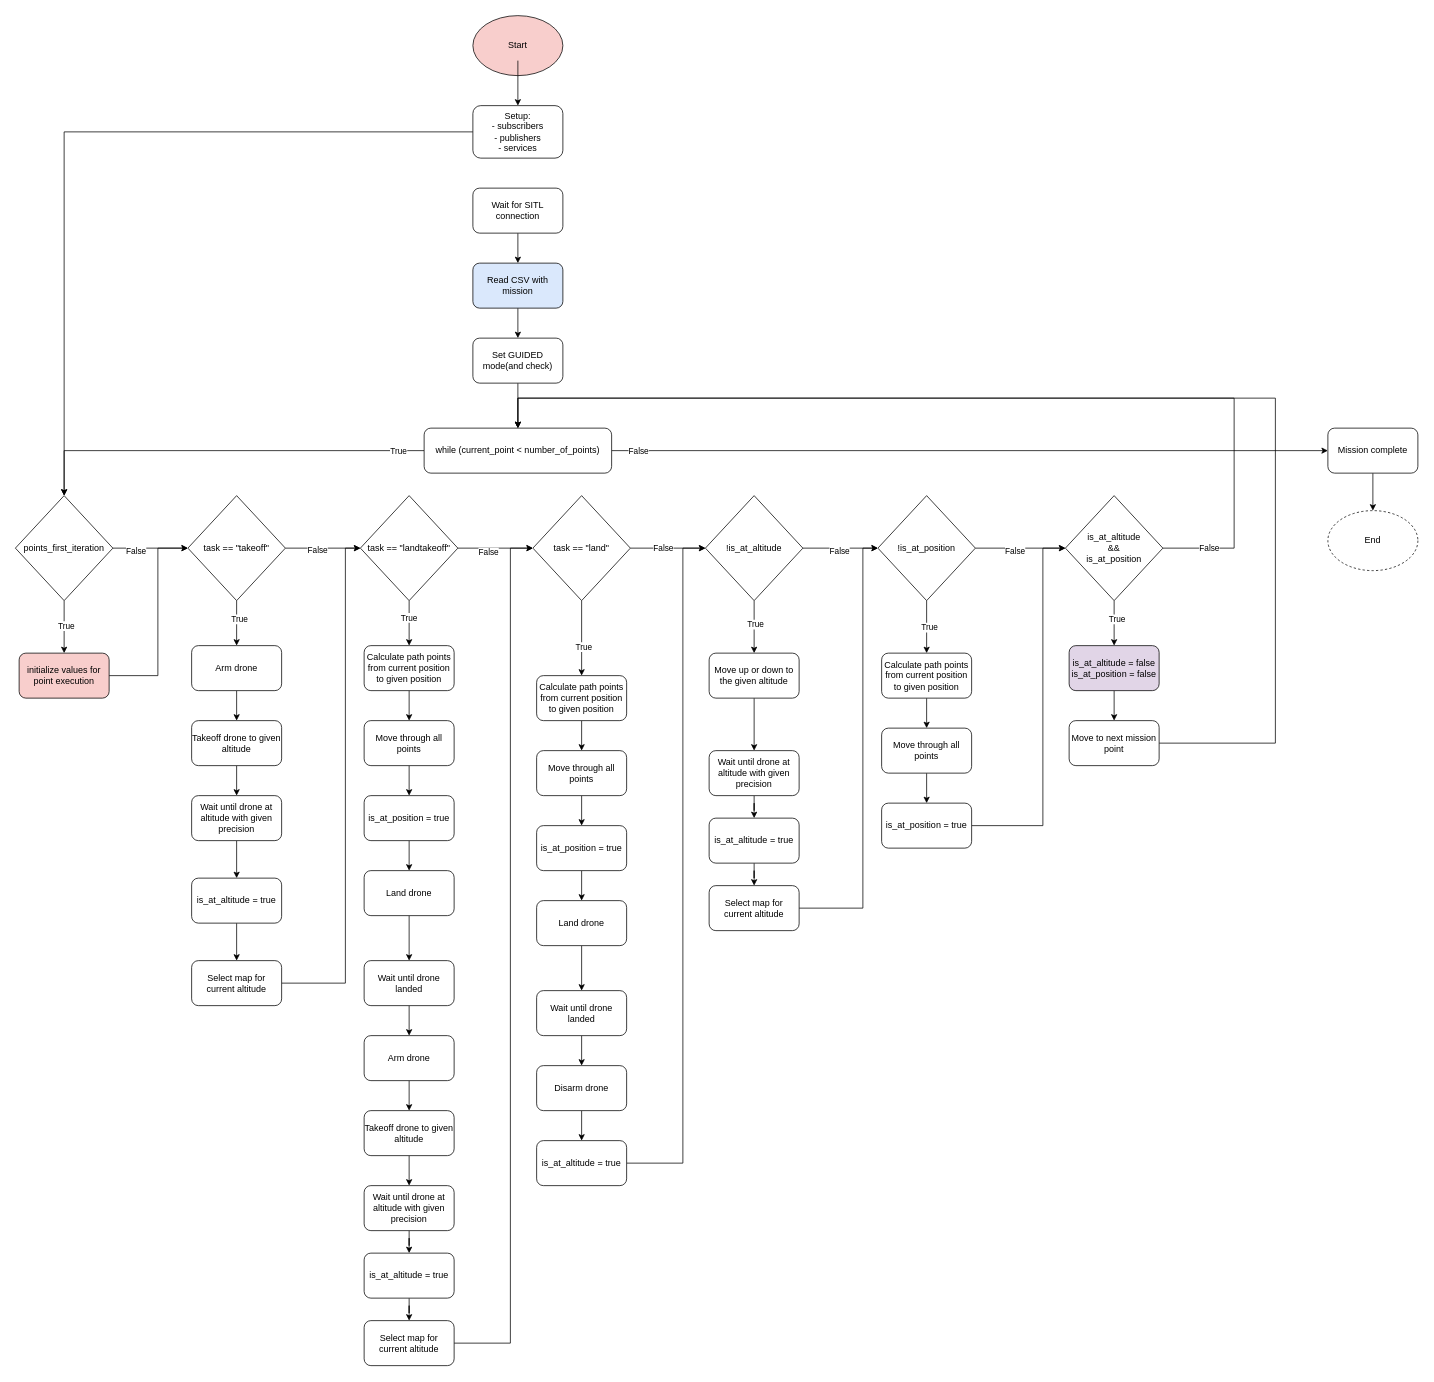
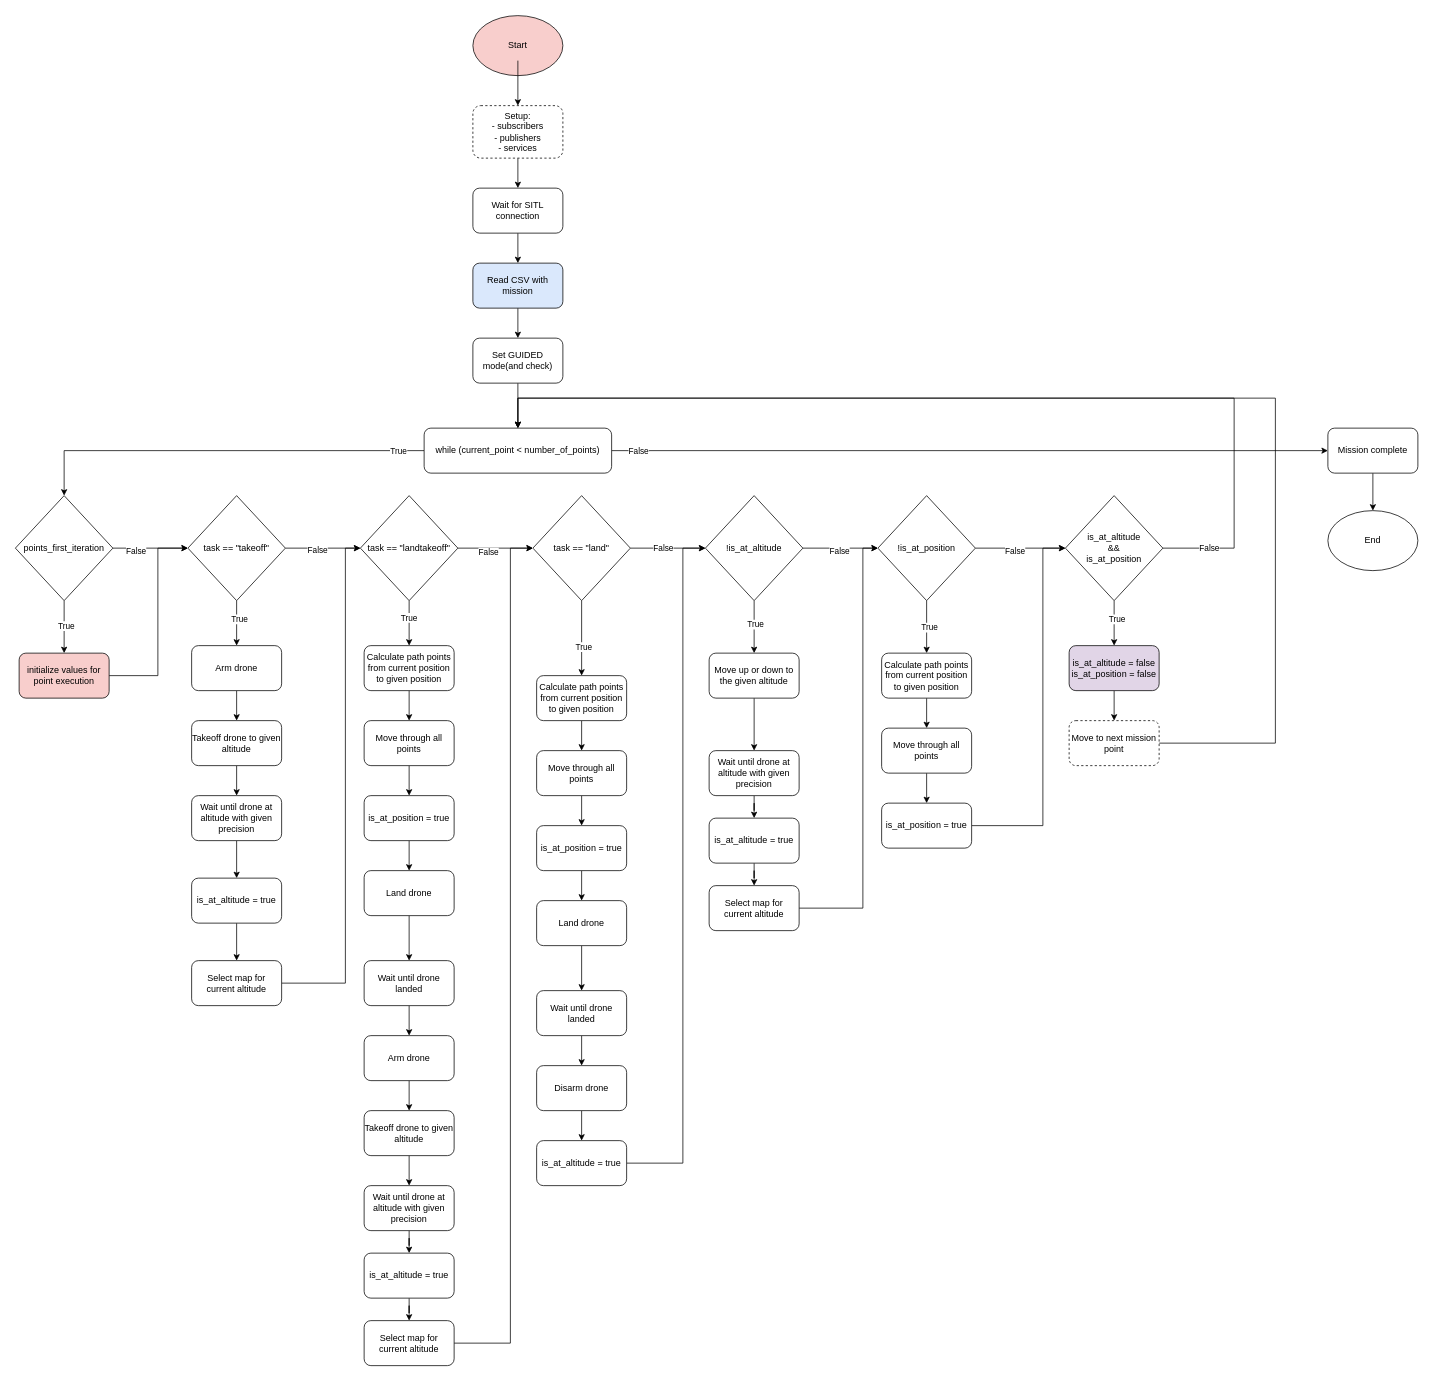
(110, 132) -> (518, 181)
(518, 132) -> (518, 132)
(1373, 540) -> (1373, 540)
(1114, 743) -> (1114, 743)
